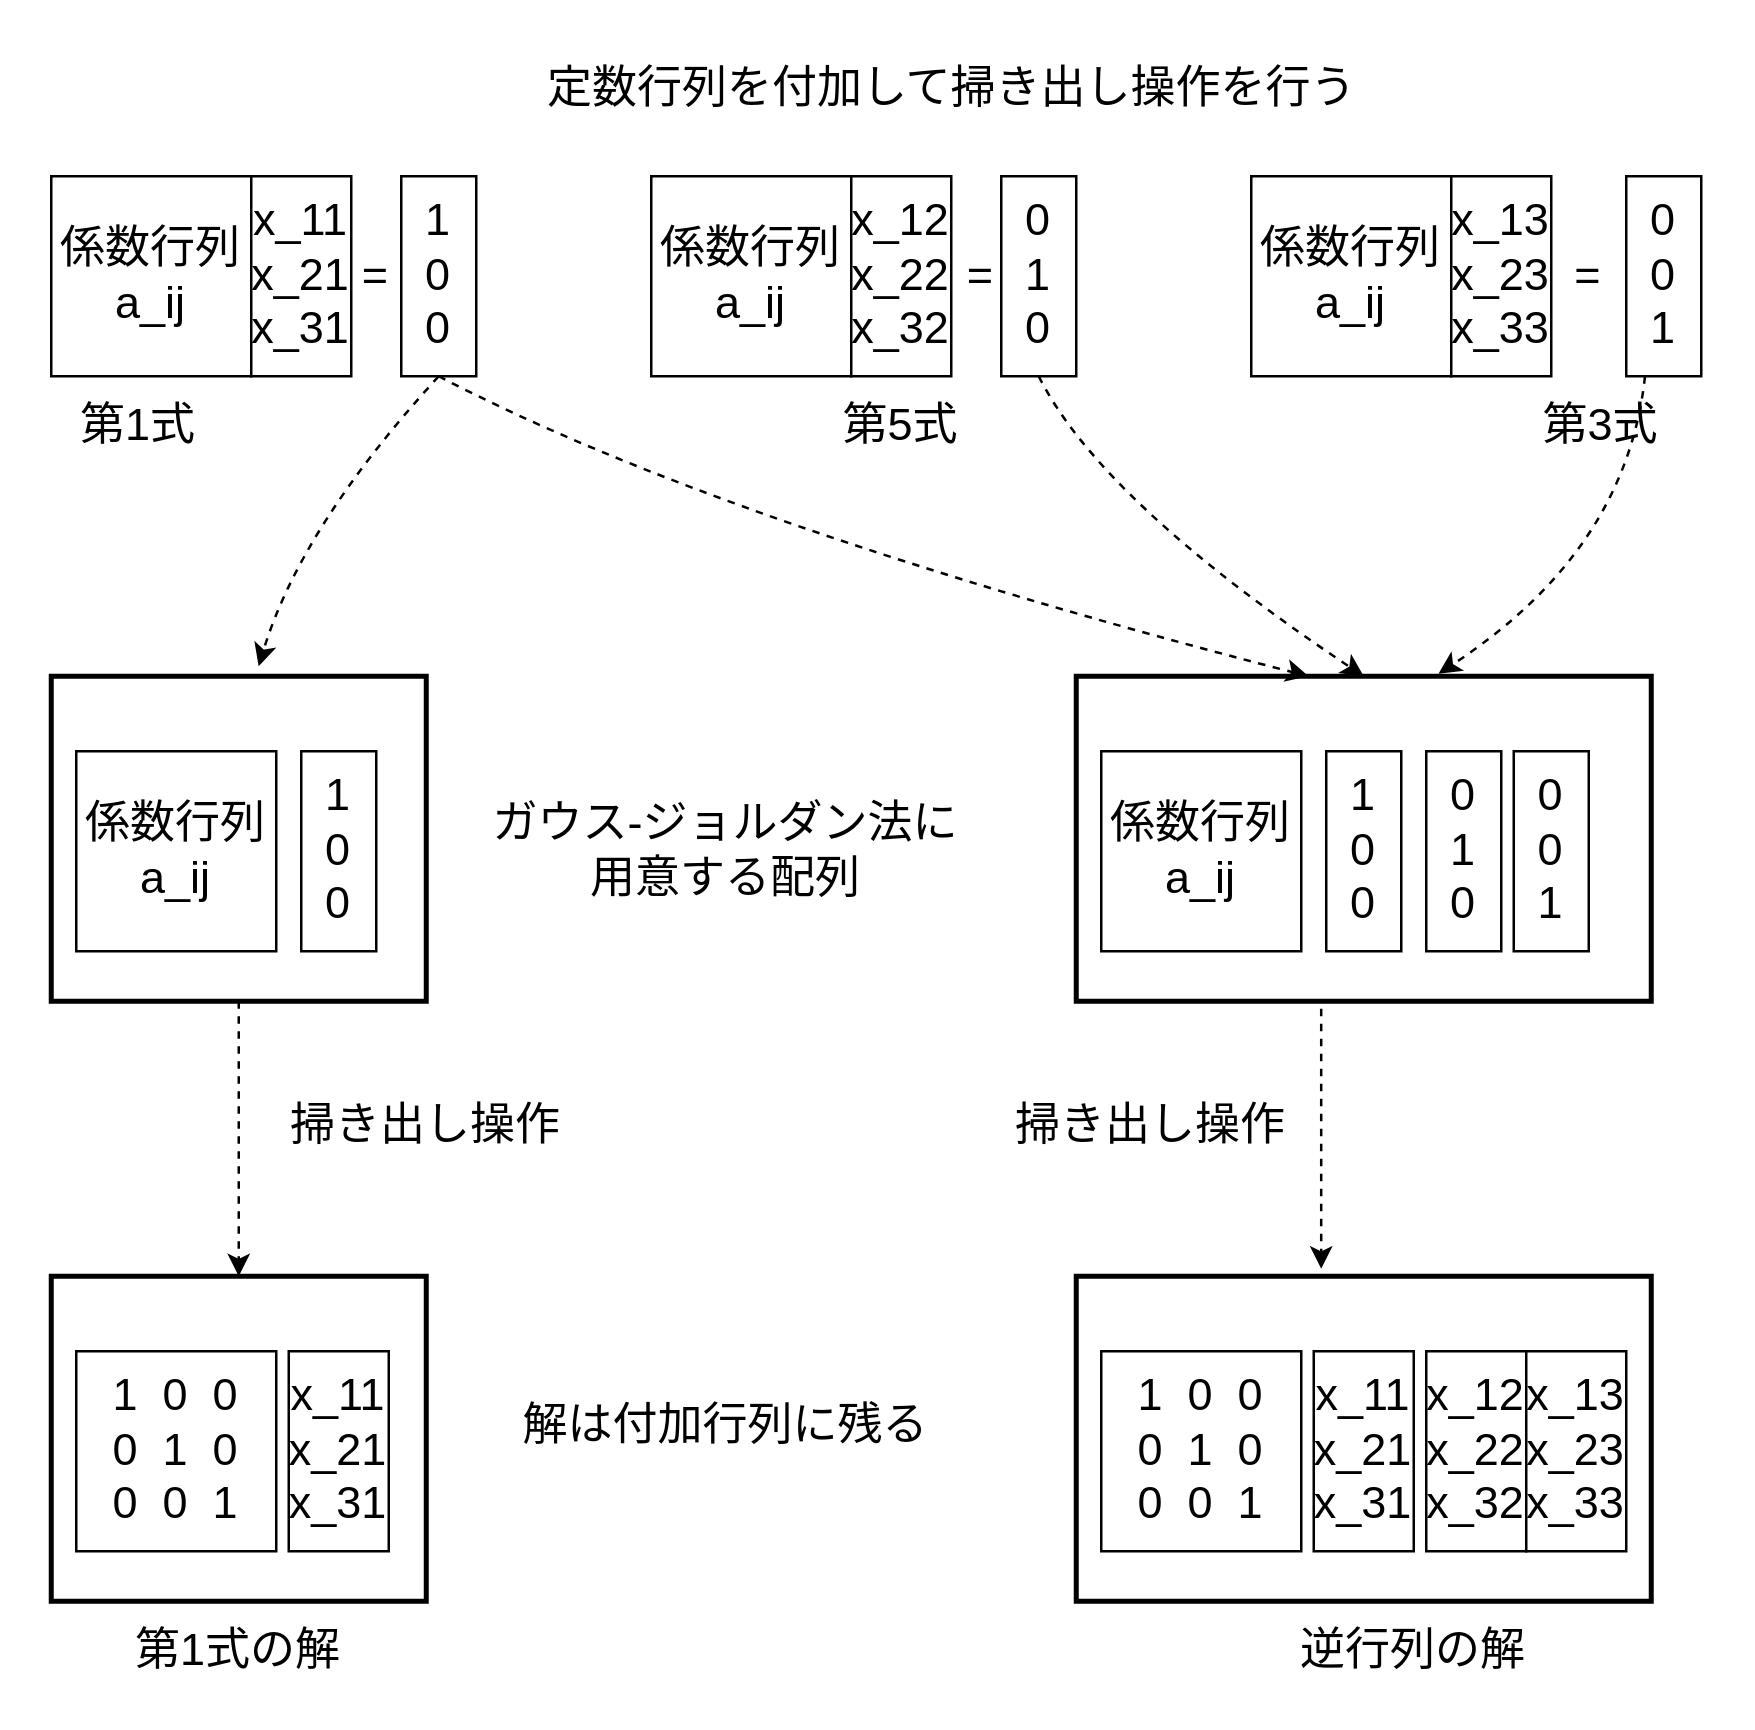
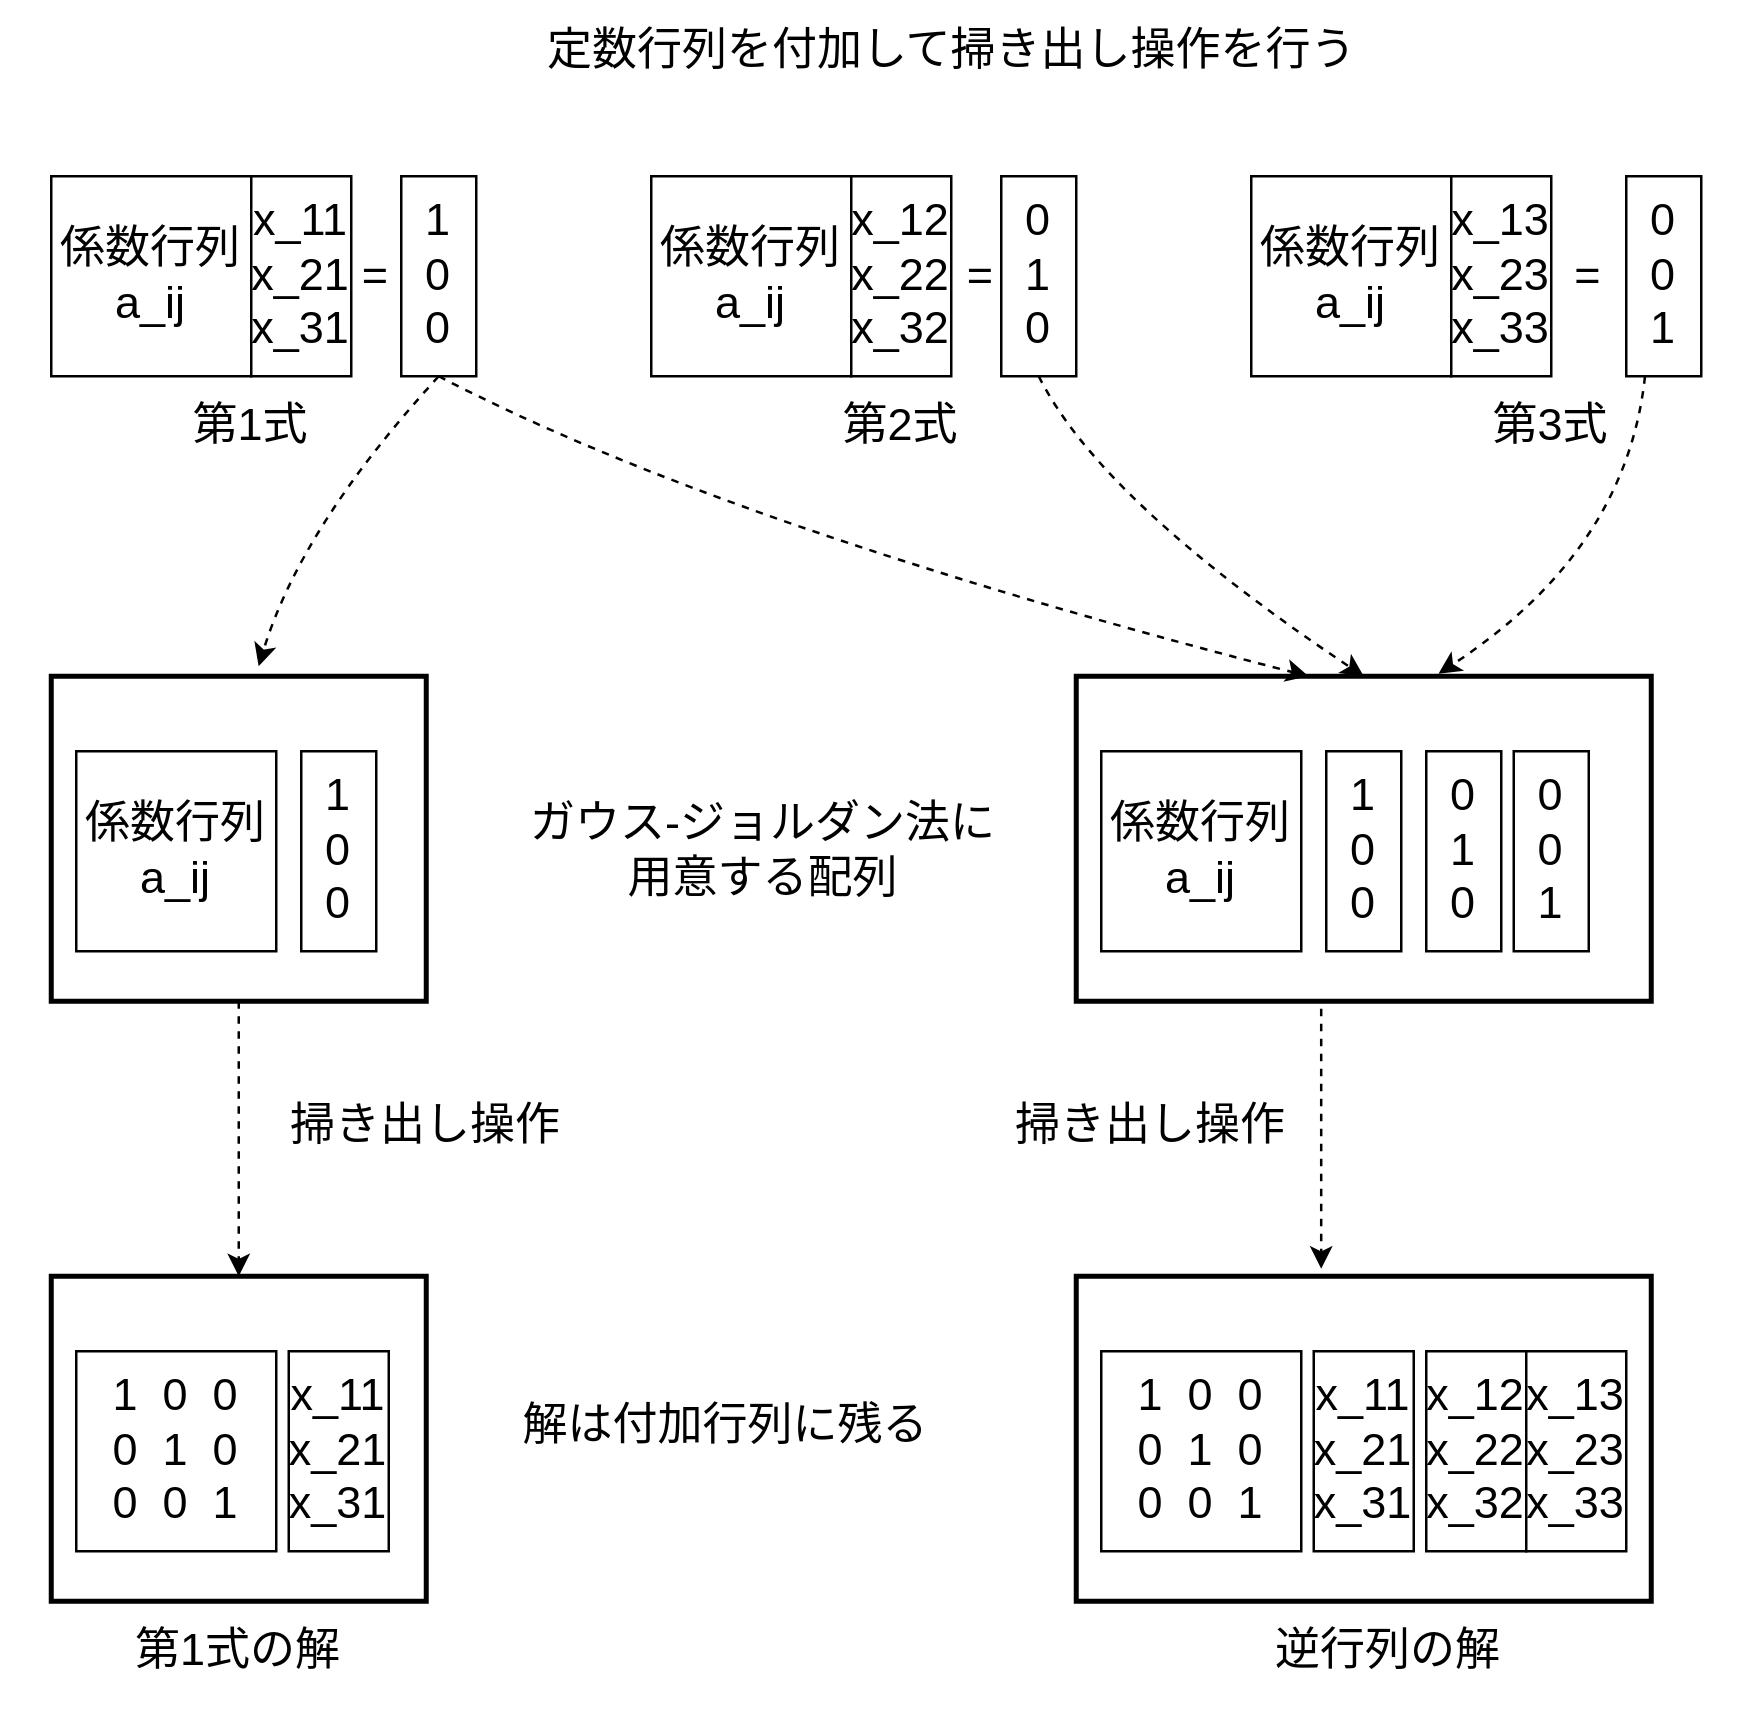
(951, 89) -> (951, 51)
(139, 426) -> (251, 426)
(901, 426) -> (901, 426)
(1601, 426) -> (1551, 426)
(726, 851) -> (764, 851)
(1414, 1651) -> (1389, 1651)
